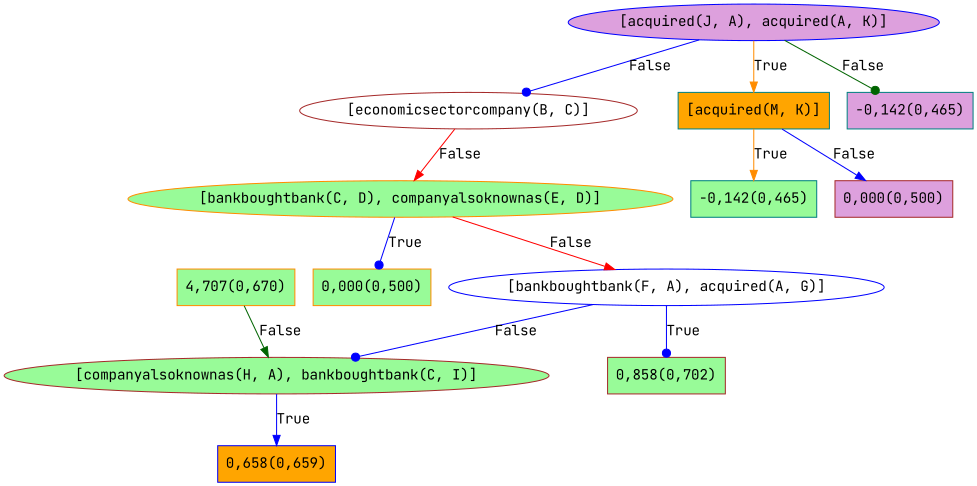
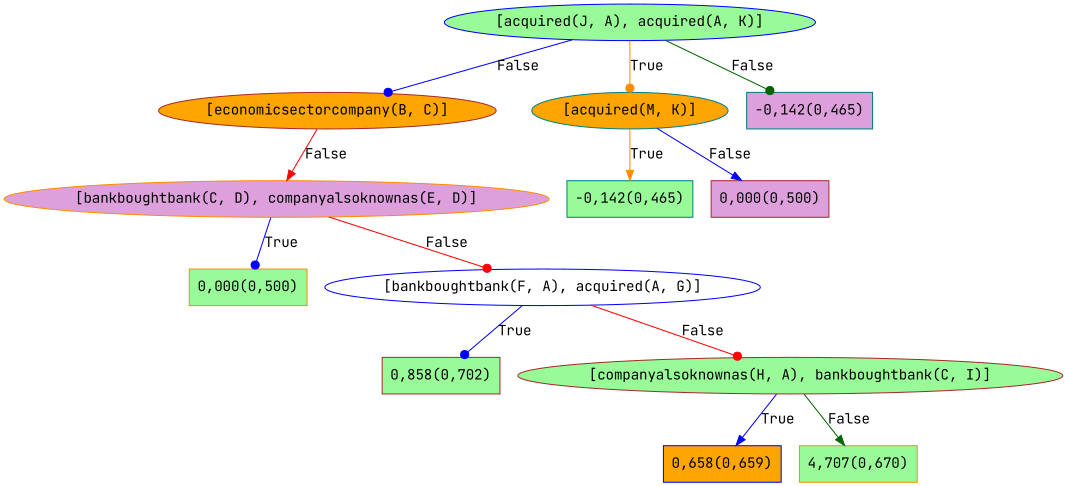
(754, 22) -> (630, 22)
(754, 61) -> (630, 62)
(468, 111) -> (327, 111)
(754, 111) -> (630, 111)
(400, 199) -> (277, 199)
(529, 242) -> (406, 242)
(254, 327) -> (821, 416)
(477, 330) -> (662, 330)
